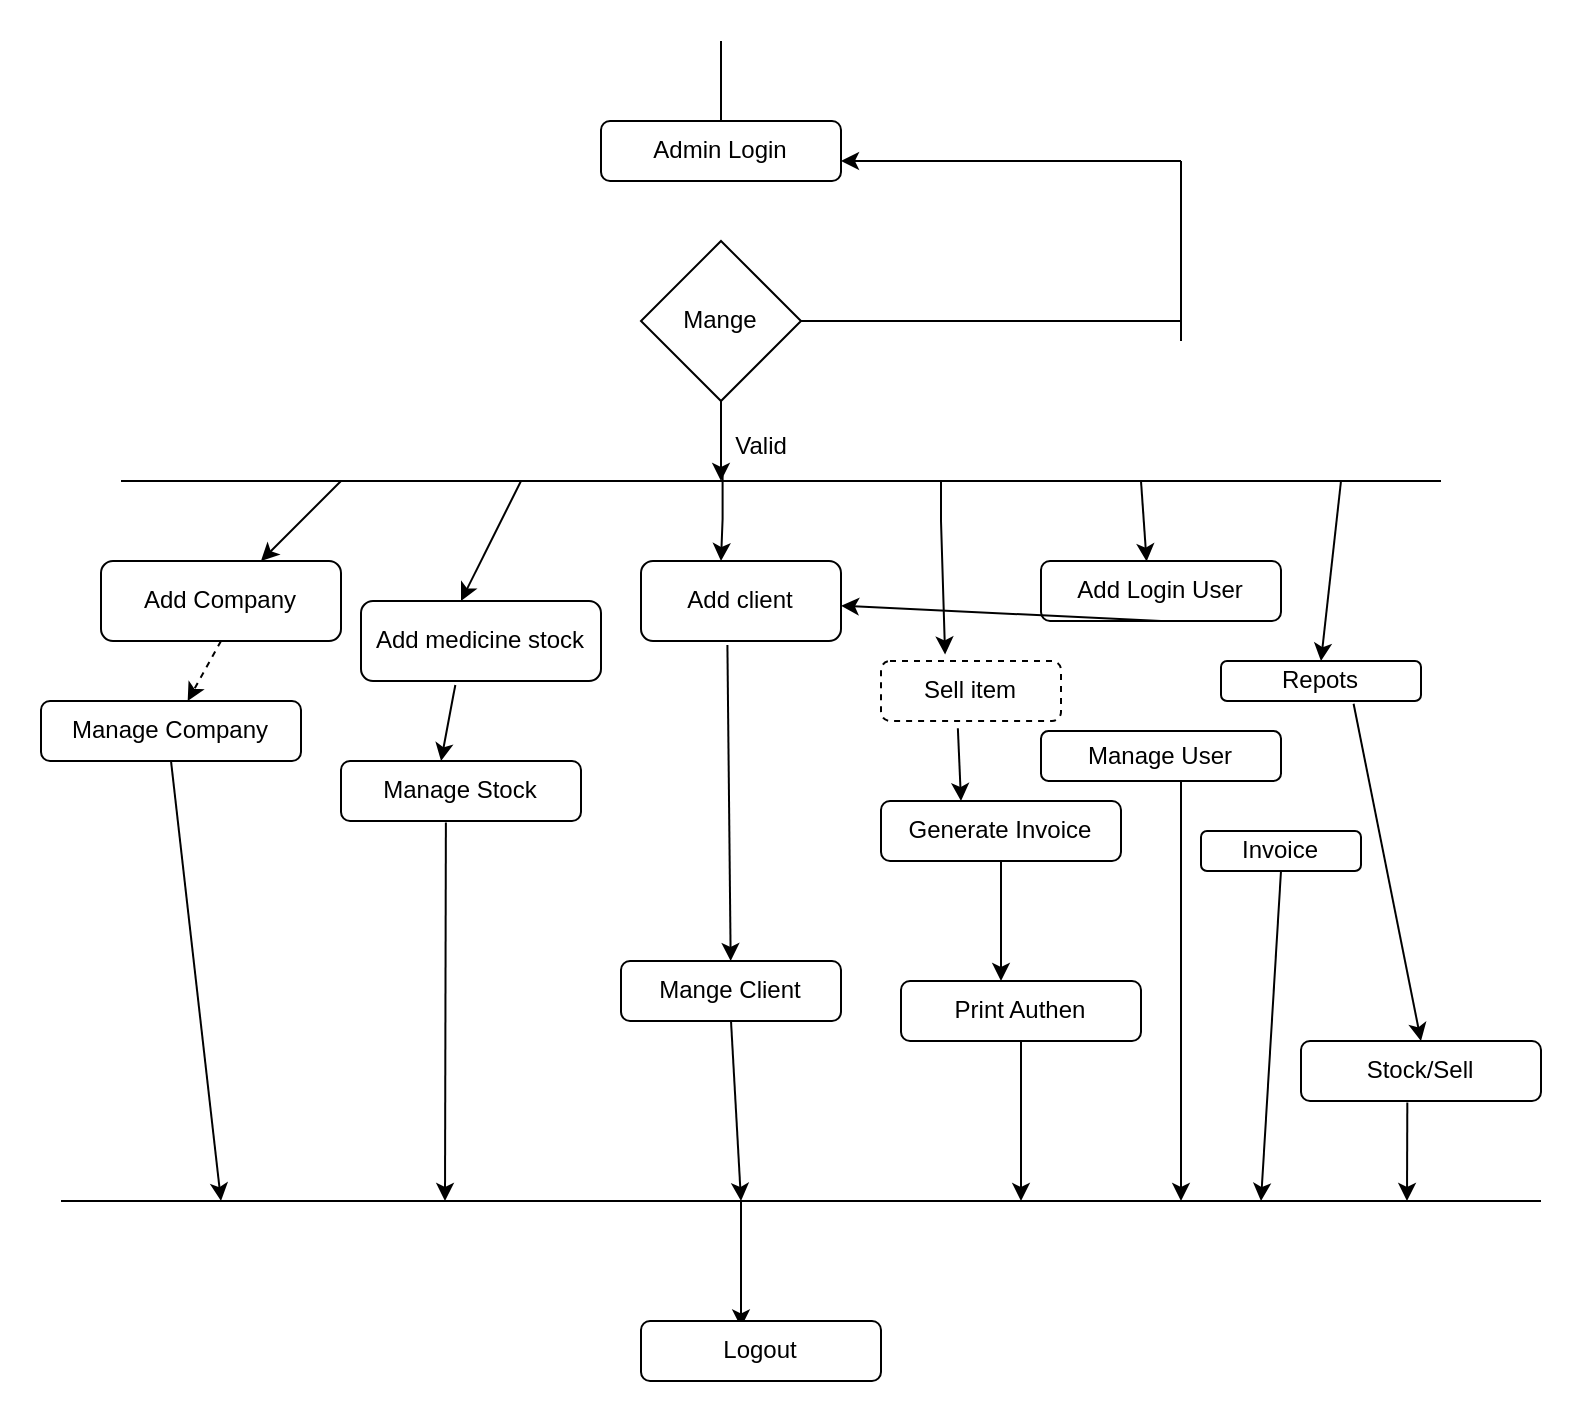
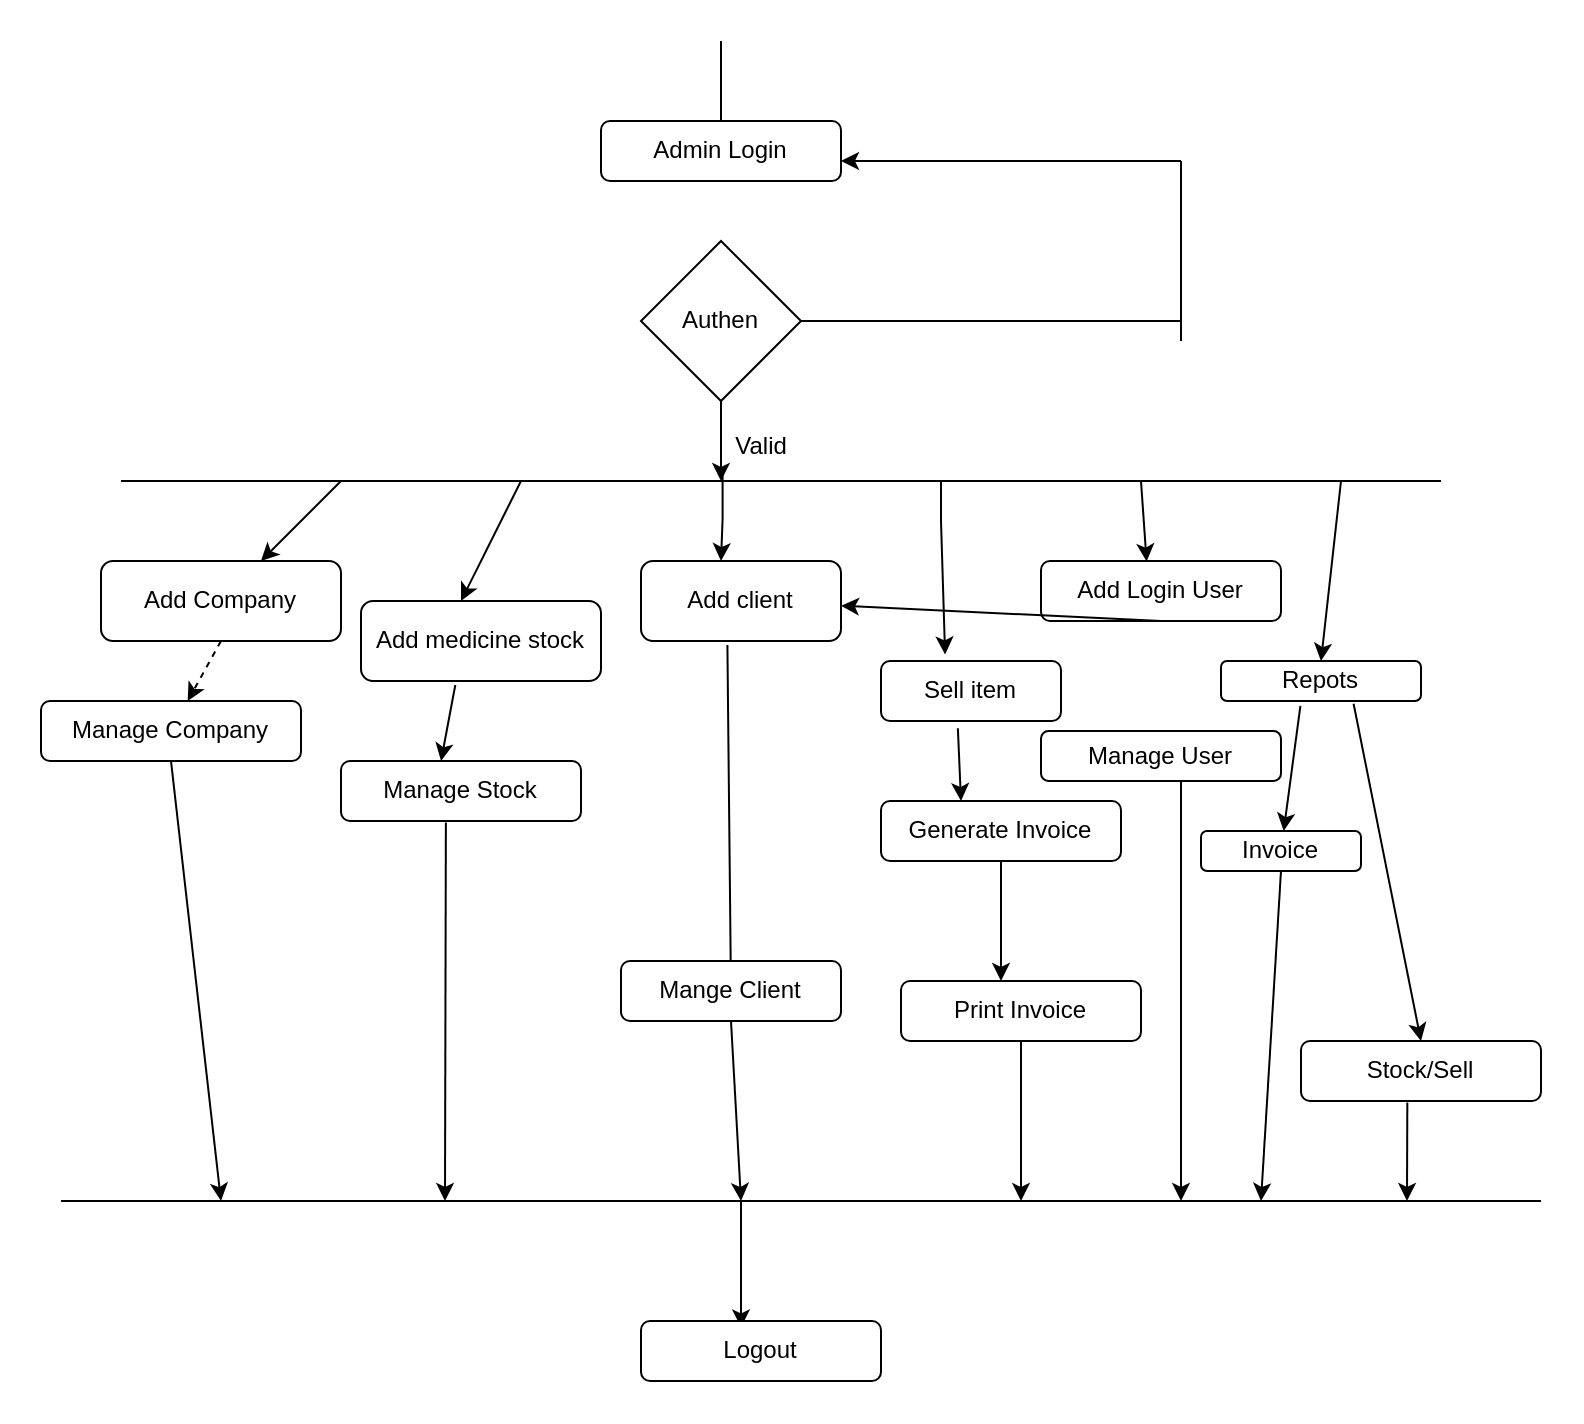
(721, 321) -> (721, 321)
(971, 691) -> (971, 691)
none -> (1293, 762)
(731, 946) -> (731, 951)
(1021, 1011) -> (1021, 1011)
